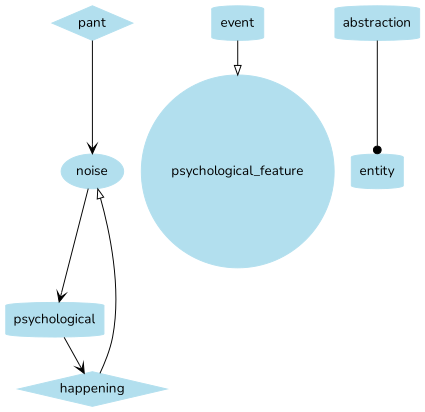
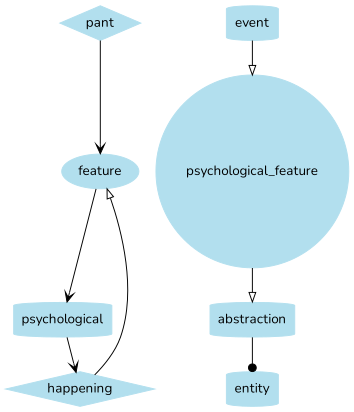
(92, 171) -> (100, 171)
none -> (252, 280)
